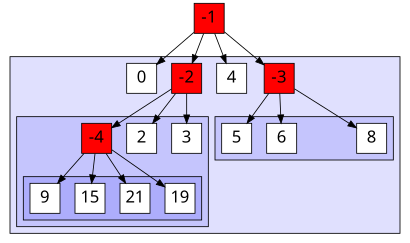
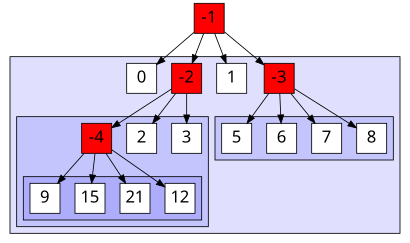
(232, 78) -> (232, 78)
none -> (327, 138)
(180, 198) -> (180, 198)
